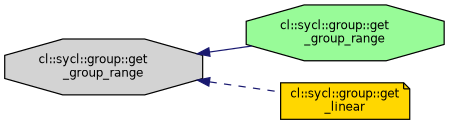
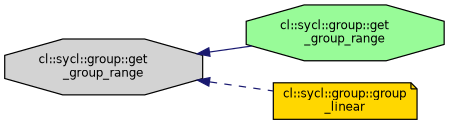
(345, 101) -> (345, 101)
